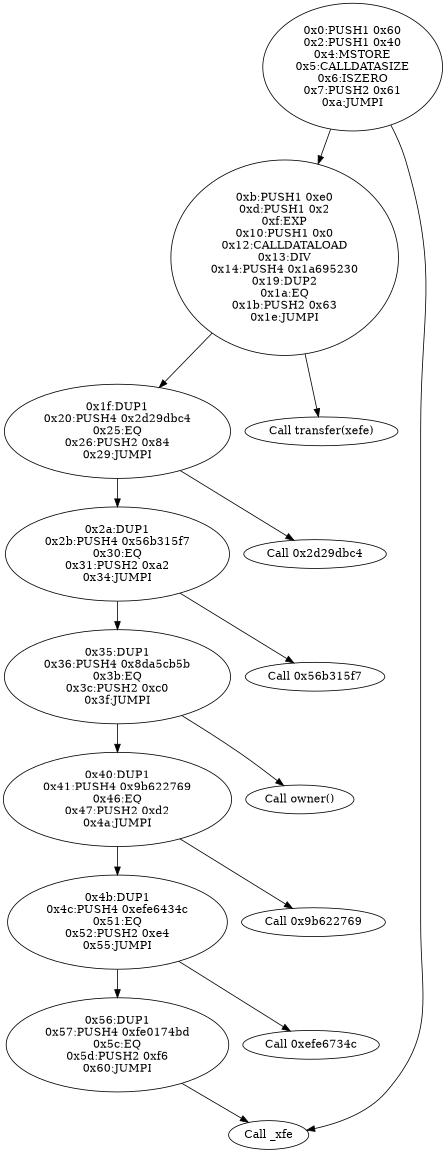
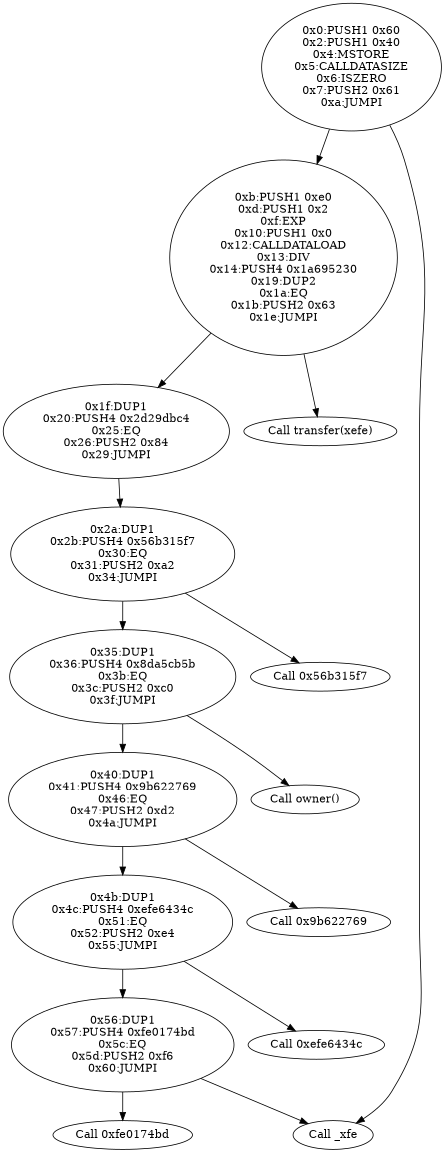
(315, 554) -> none
(311, 1045) -> (316, 1045)
none -> (123, 1135)
